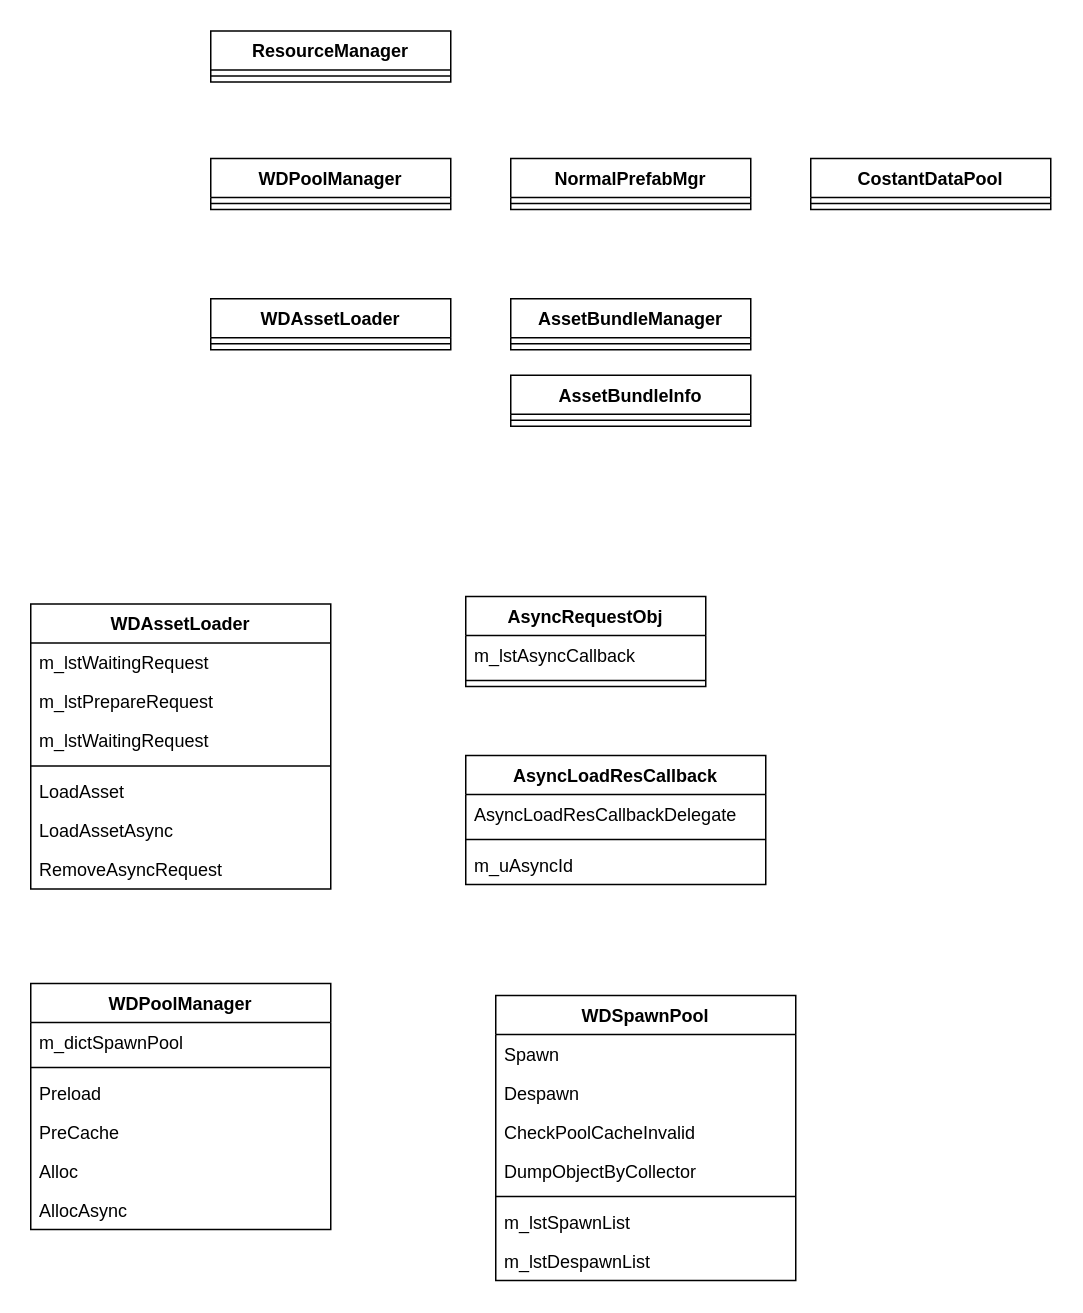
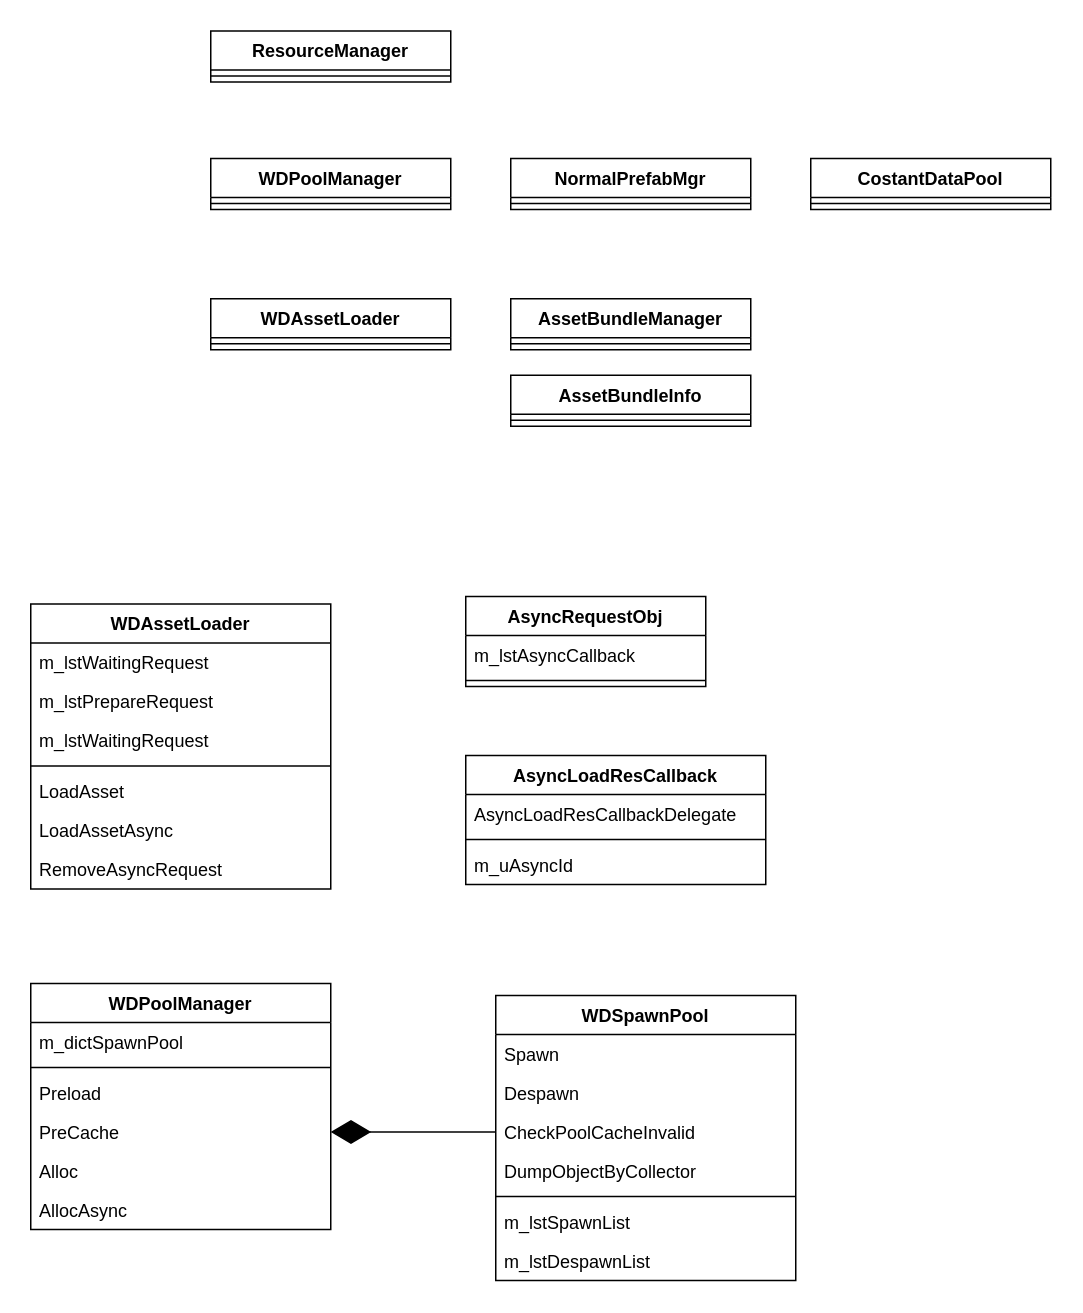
none -> (432, 1132)
